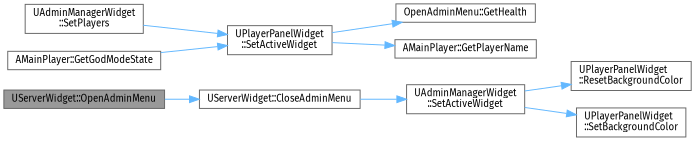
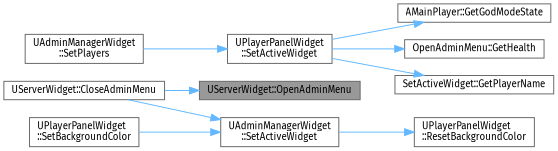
(466, 49) -> (474, 85)
(189, 50) -> (373, 32)
(177, 99) -> (177, 91)
(546, 110) -> (175, 132)
